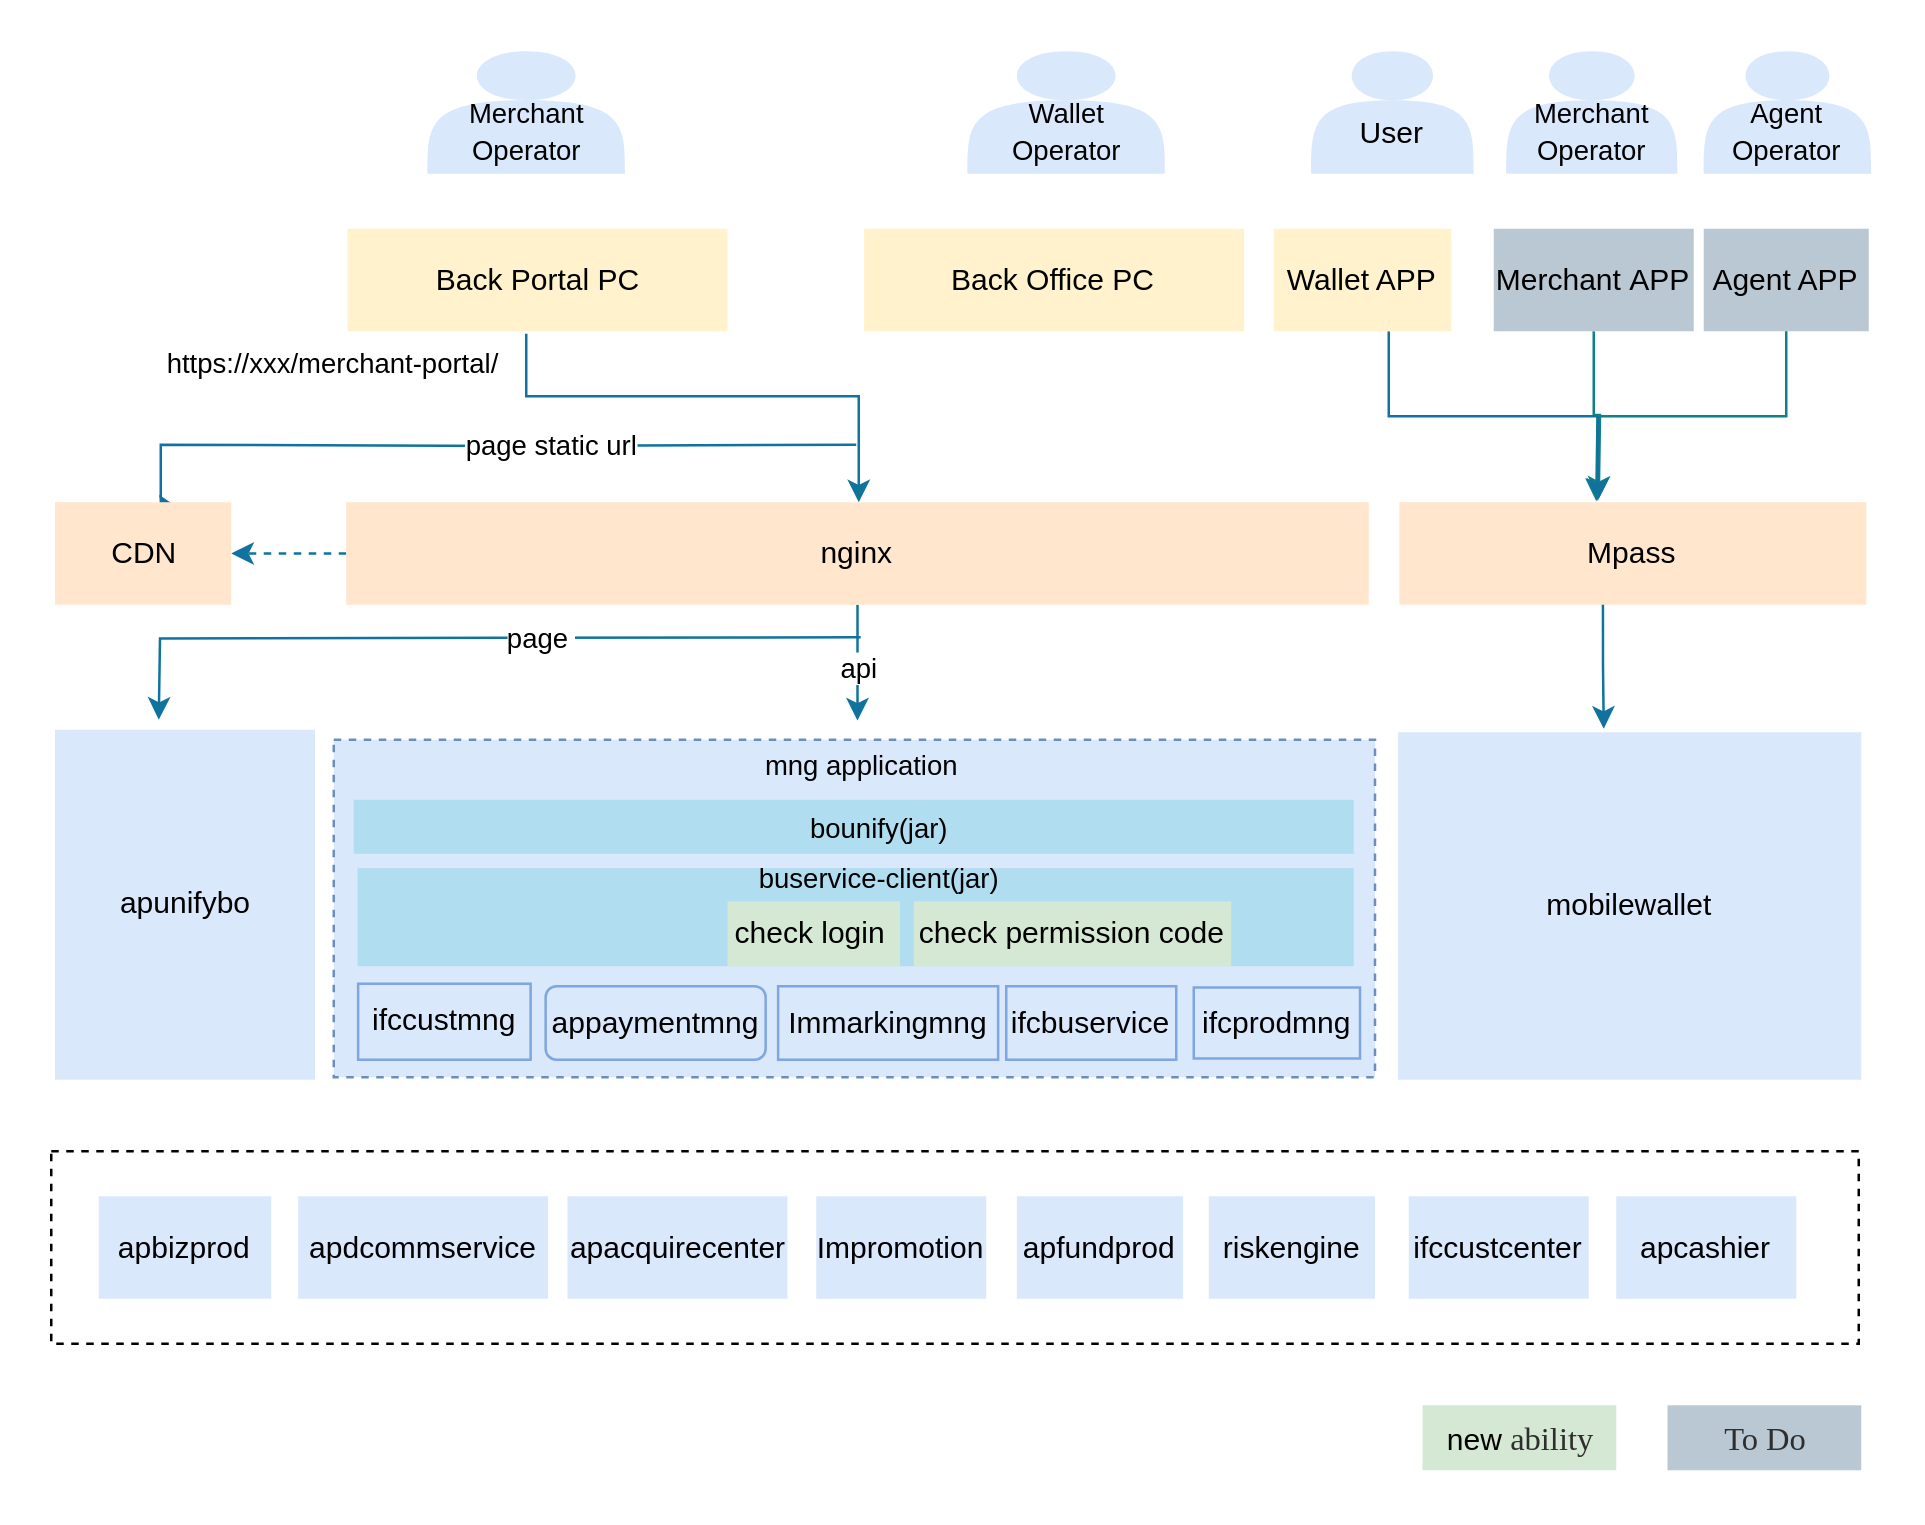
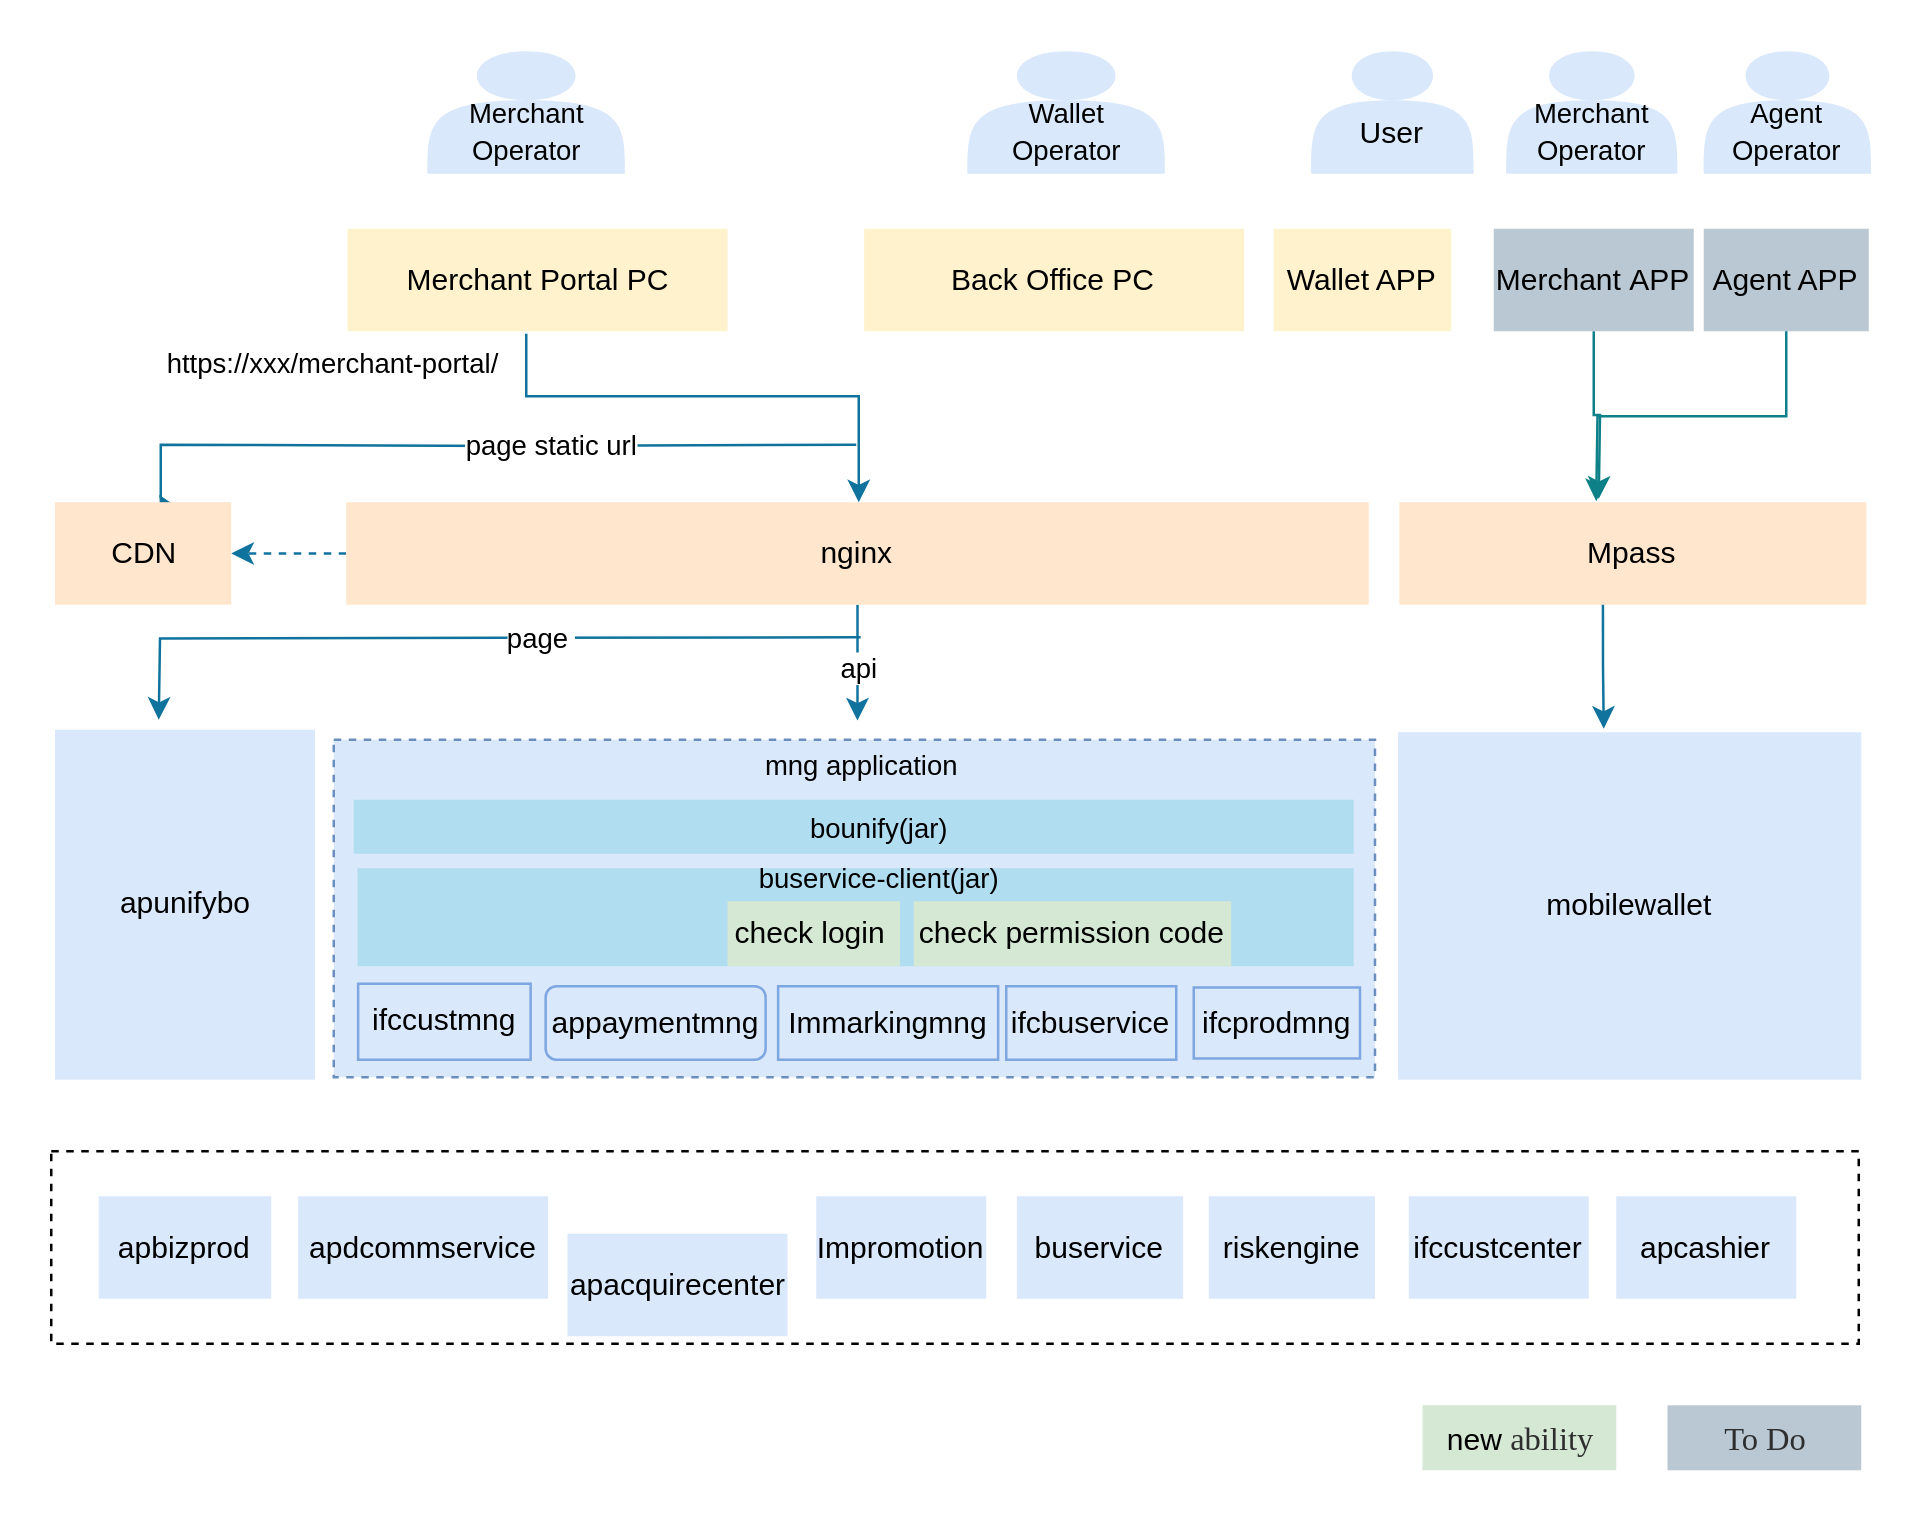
(539, 281) -> (539, 281)
(1448, 416) -> none
(678, 1248) -> (678, 1285)
(1100, 1249) -> (1100, 1249)
